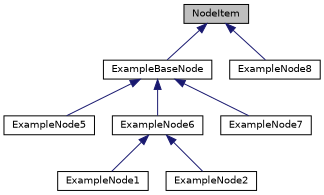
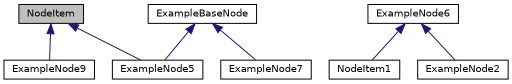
(183, 45) -> (109, 44)
(275, 70) -> (49, 70)
(158, 103) -> none
(103, 181) -> (364, 70)
